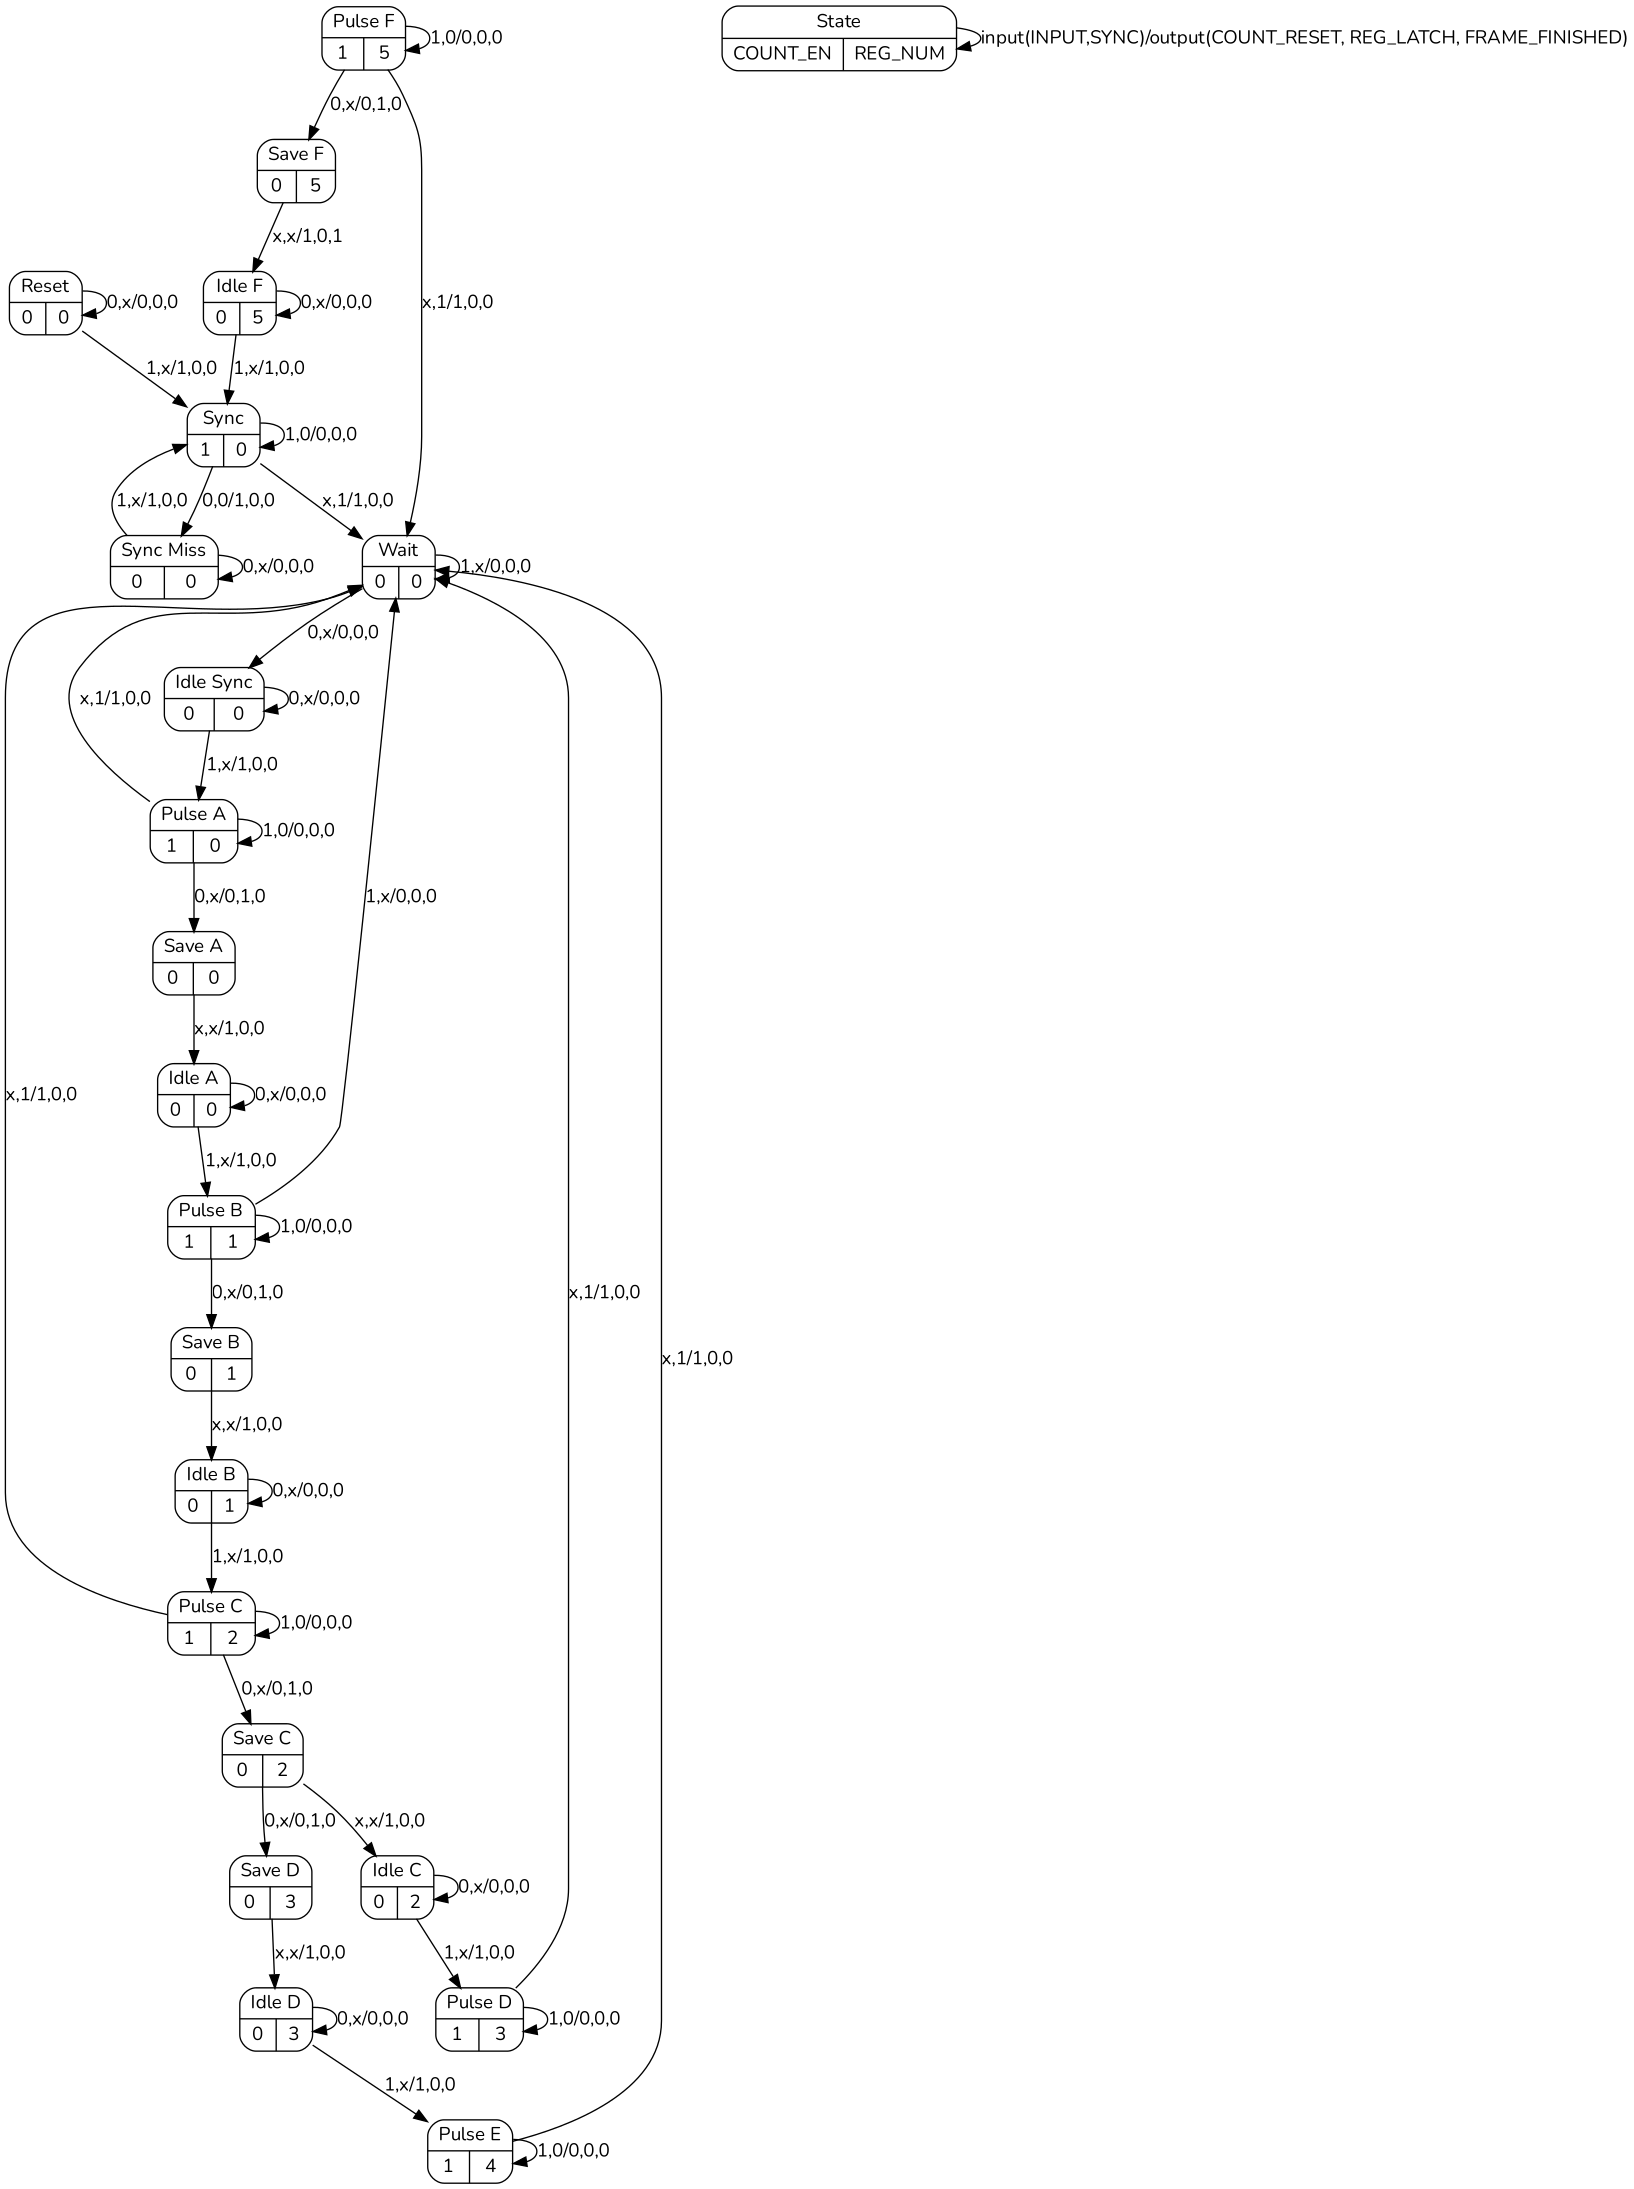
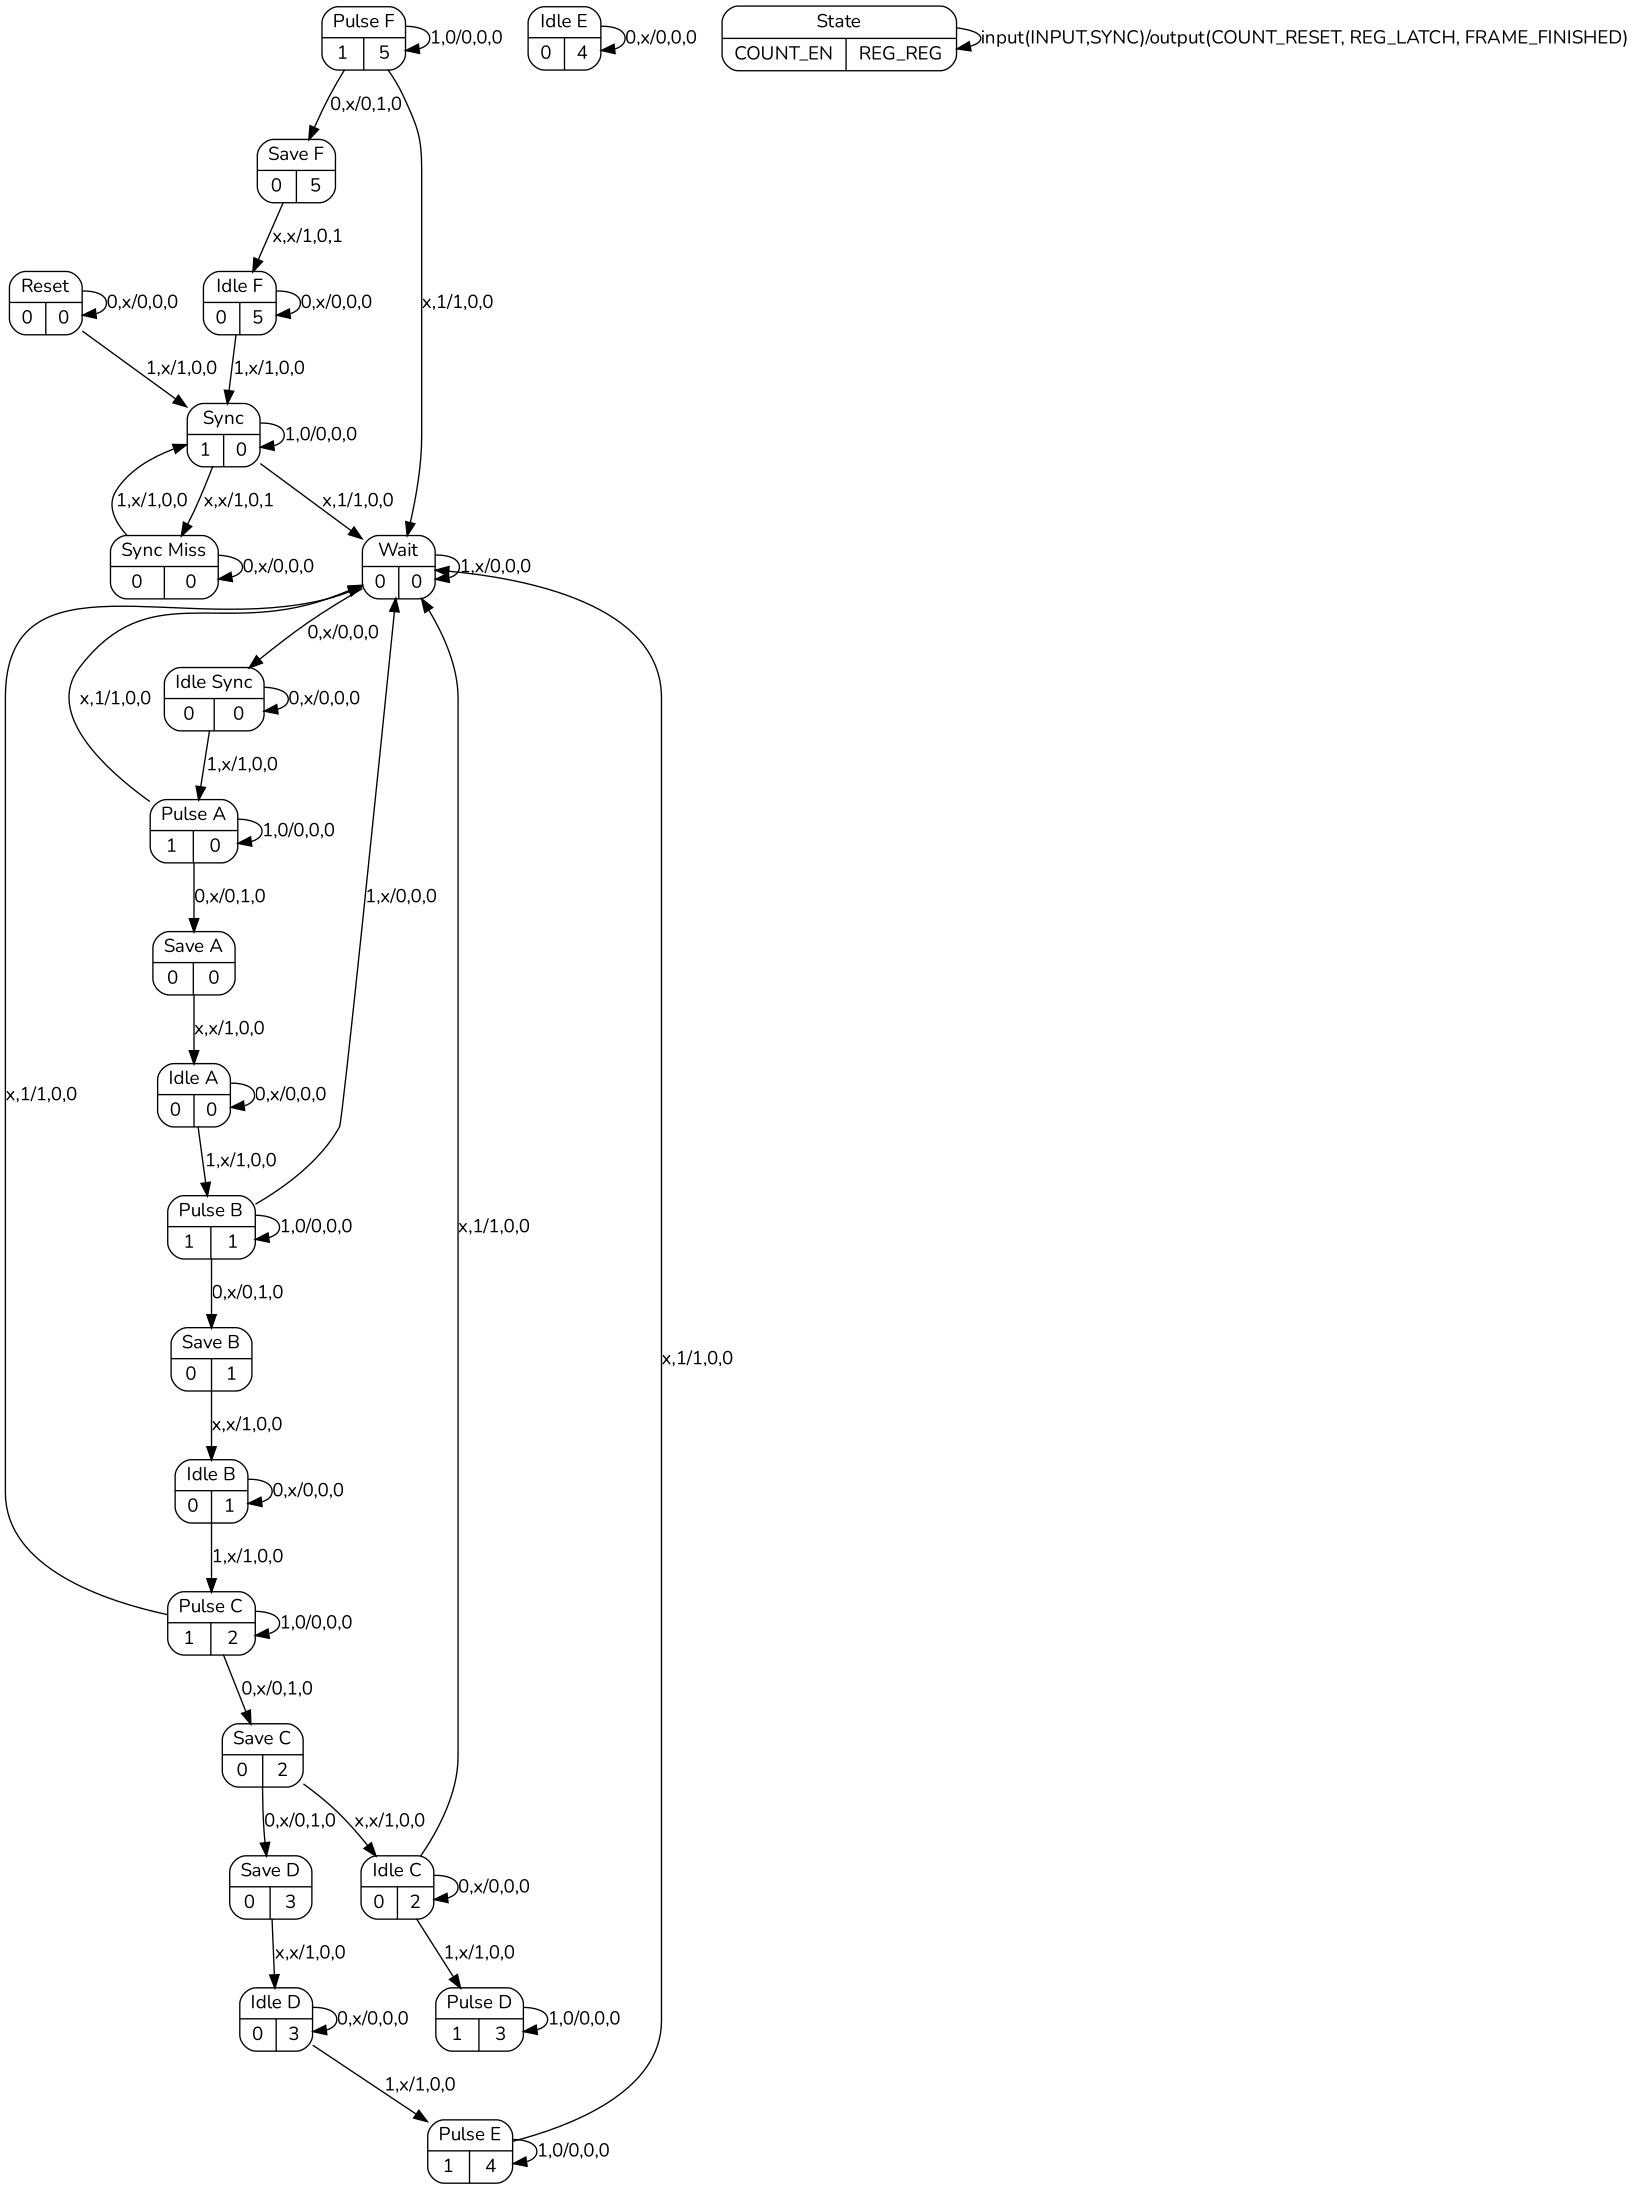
none -> (564, 38)
(900, 54) -> (901, 54)
(239, 501) -> (239, 501)
(569, 1262) -> (458, 1235)
